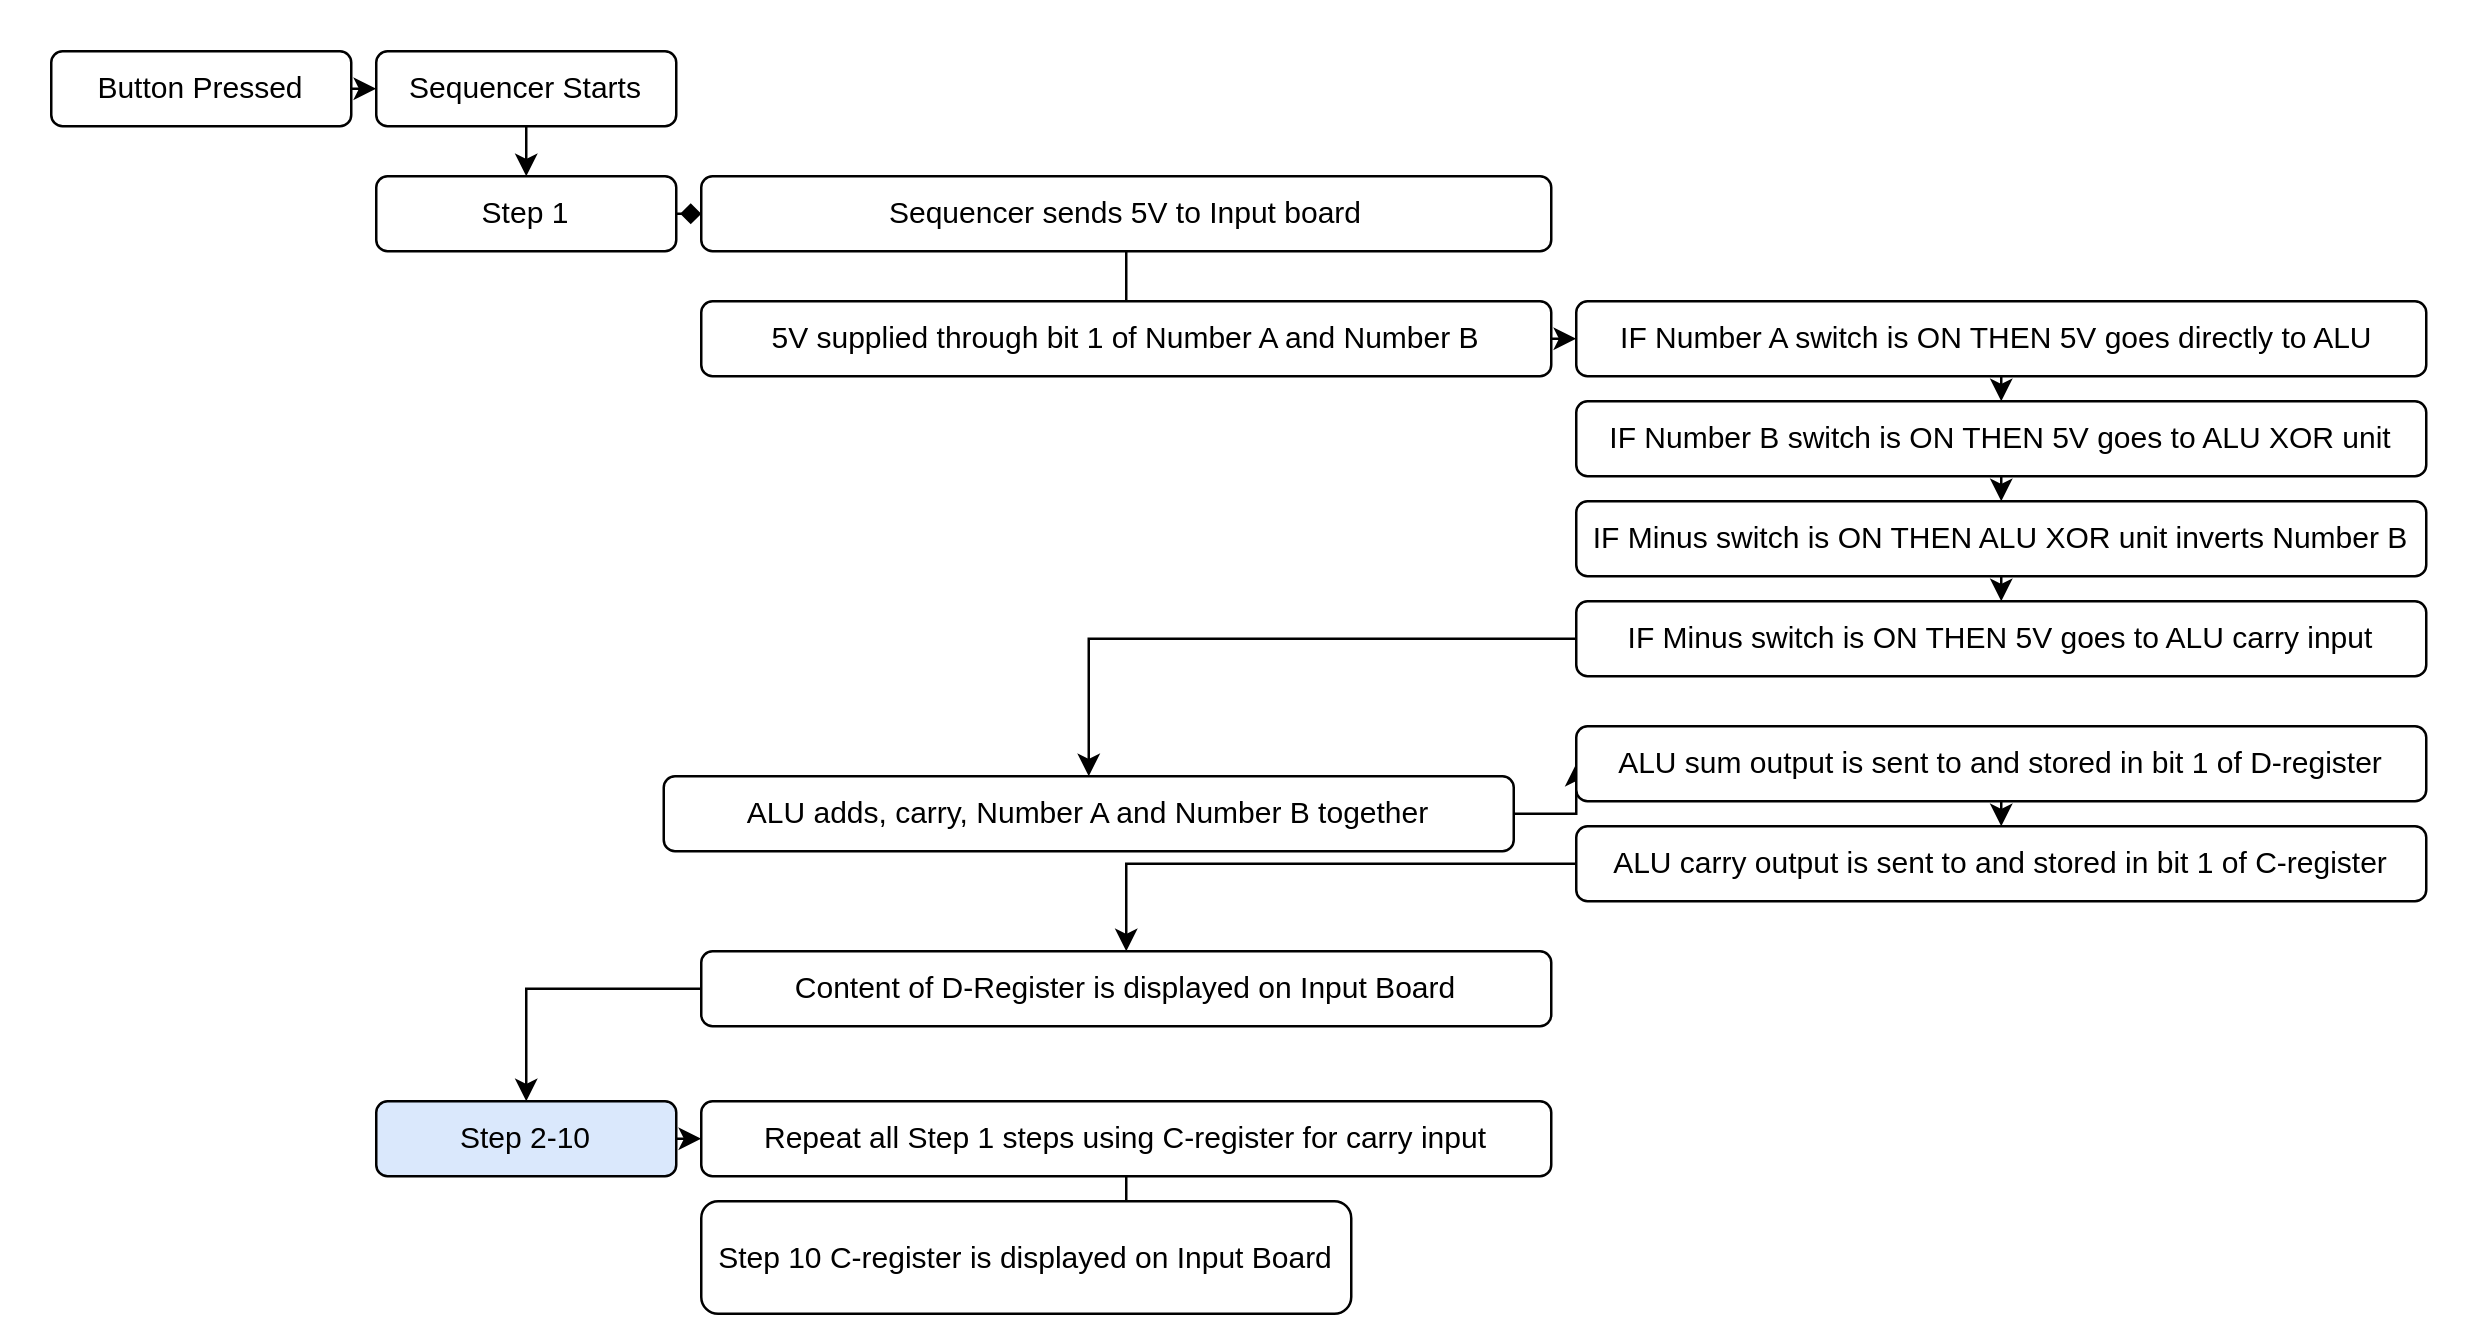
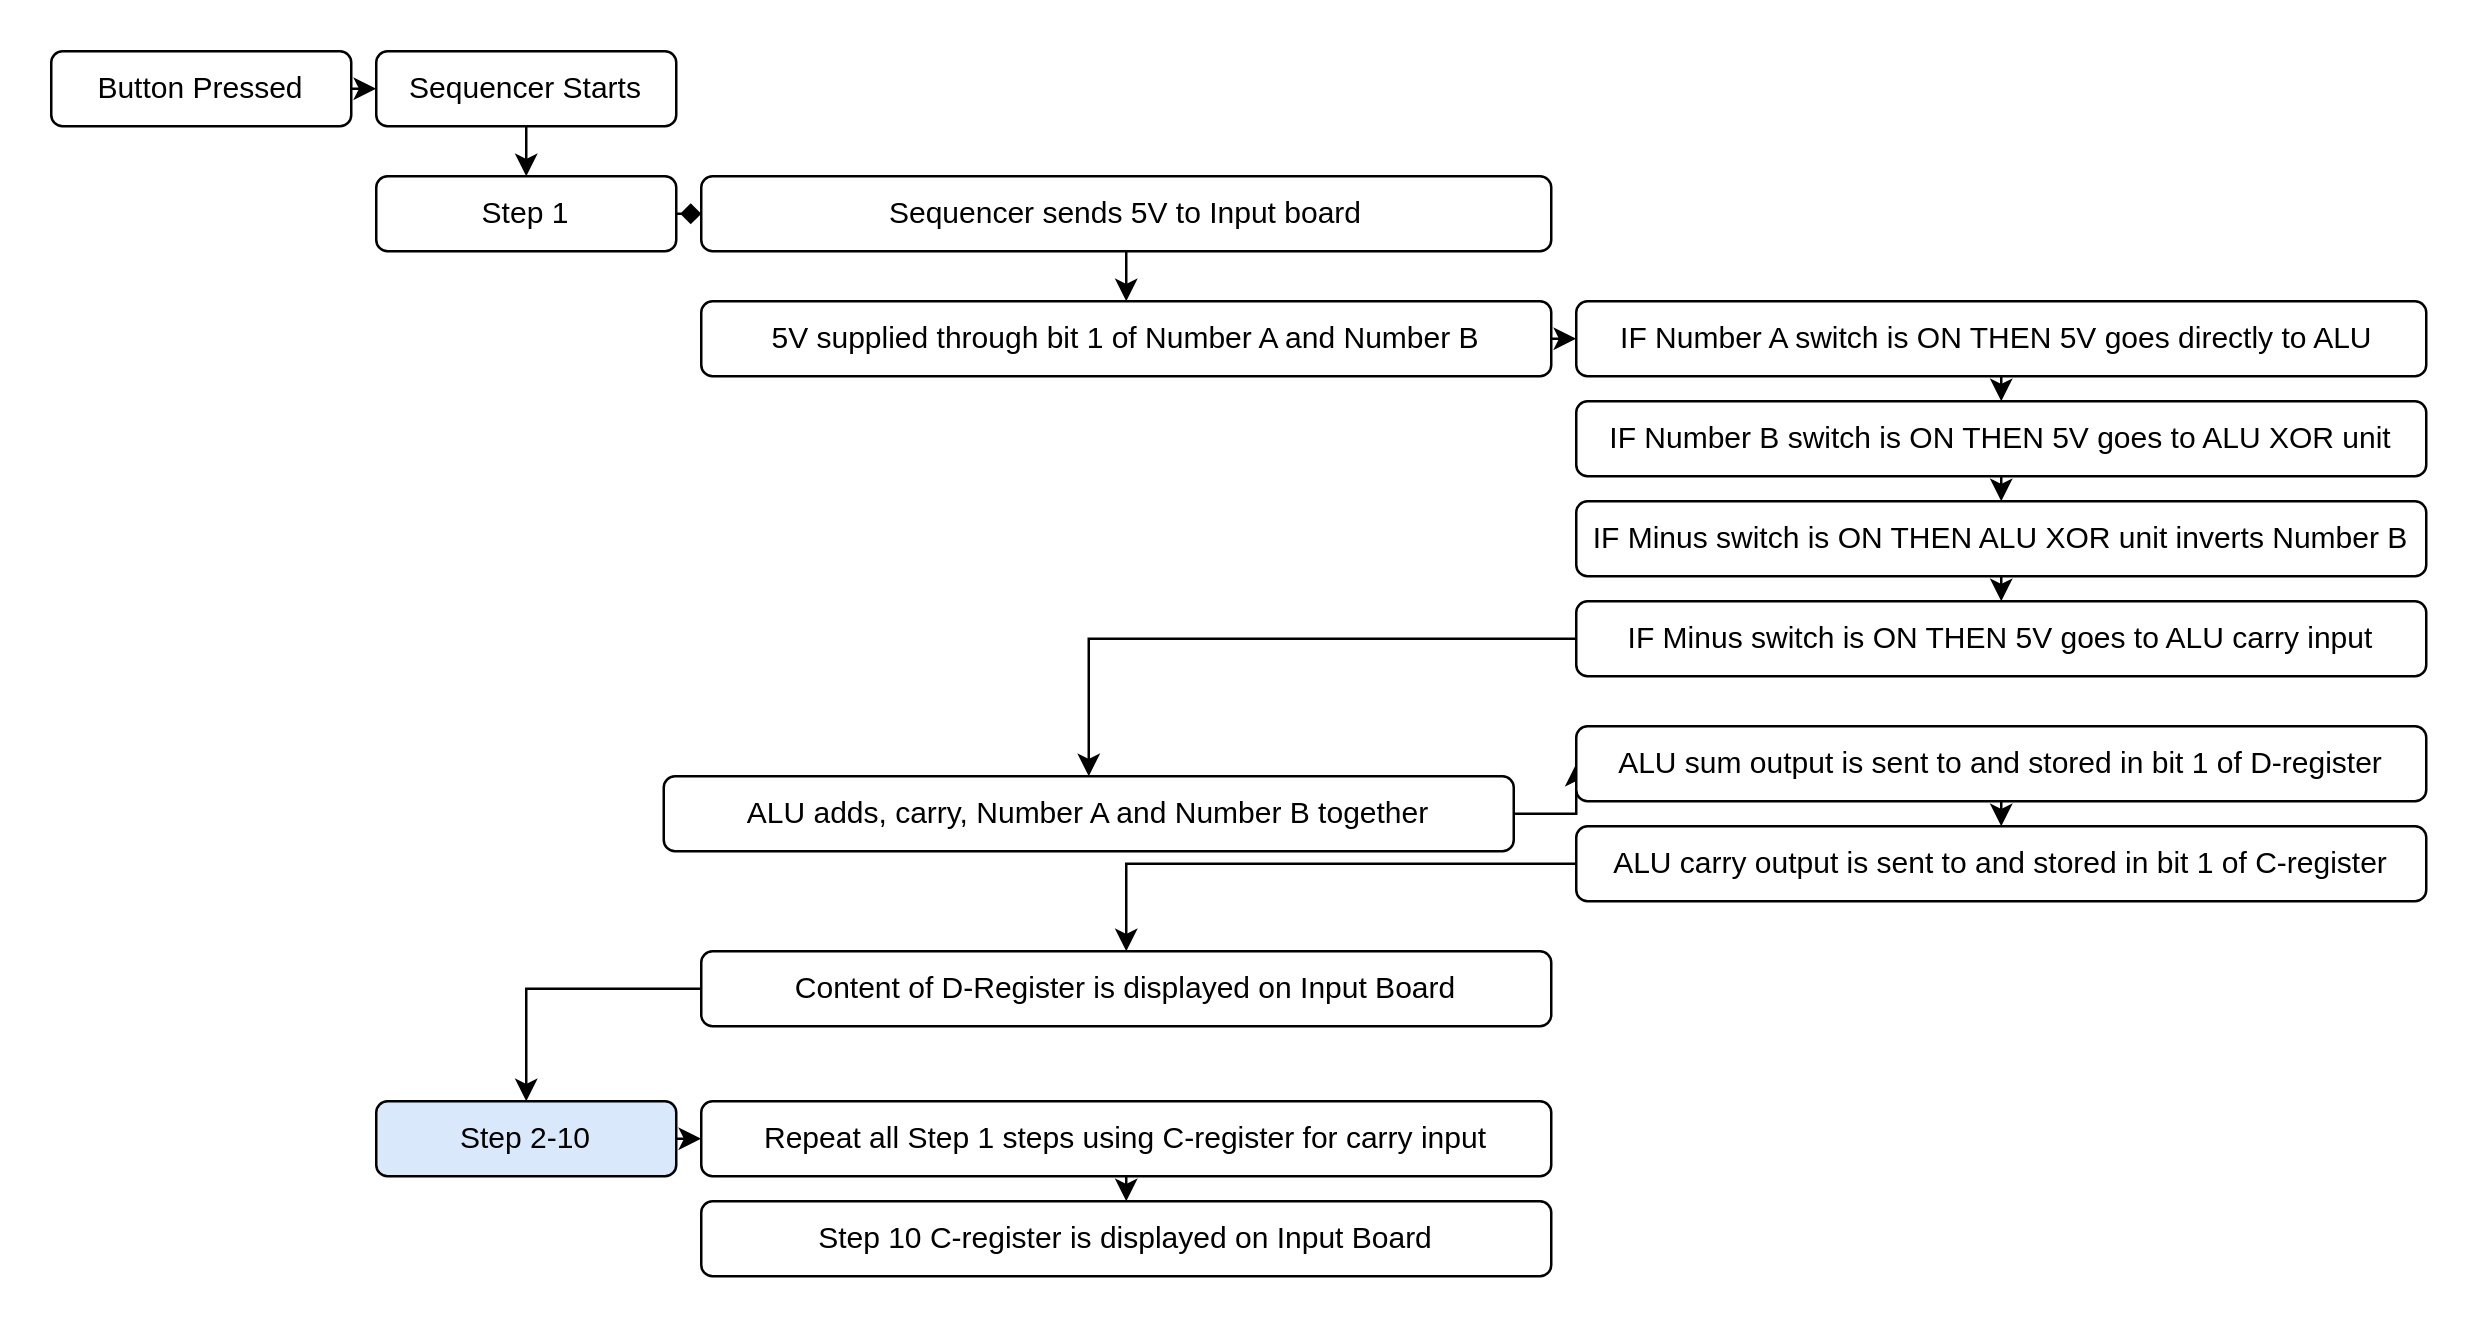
(1126, 290) -> (1126, 283)
(1026, 1258) -> (1126, 1239)
